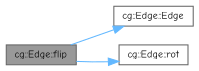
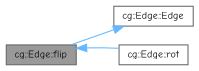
(92, 62) -> (103, 48)
